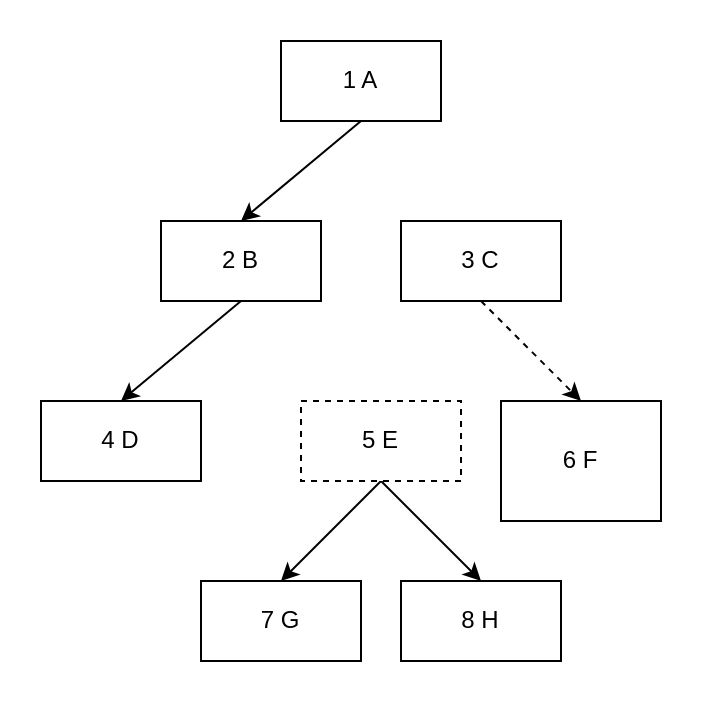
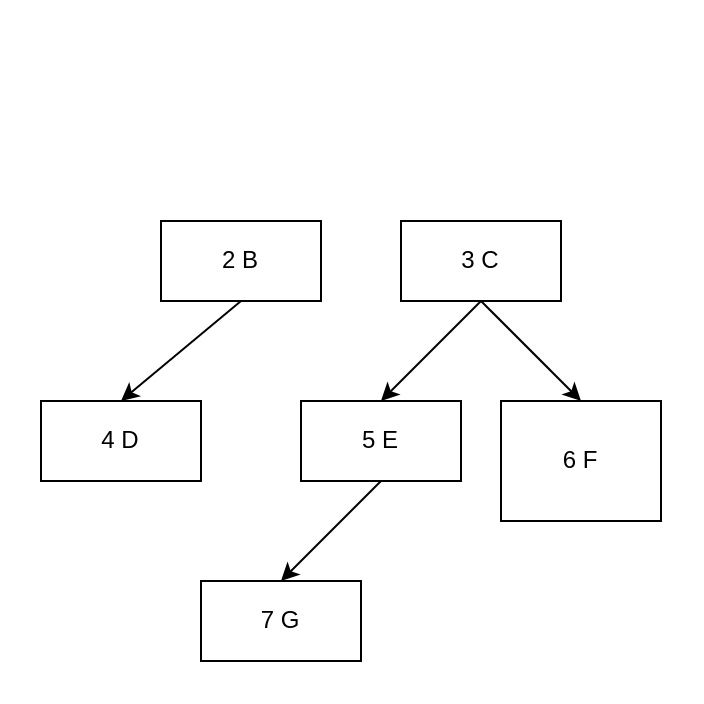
(361, 81) -> none
(306, 167) -> none
none -> (436, 347)
(527, 347) -> (527, 347)
(381, 441) -> (381, 441)
(427, 527) -> none
(481, 621) -> none
